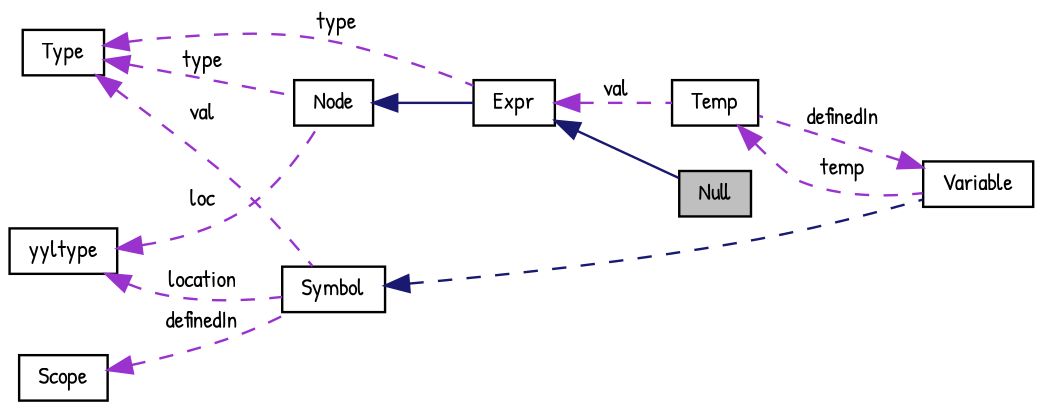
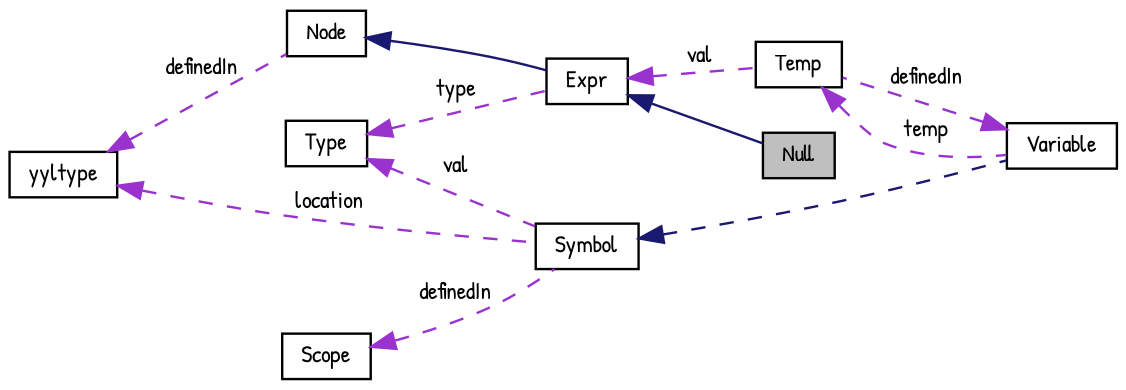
(211, 80) -> none
(200, 200) -> (200, 68)
